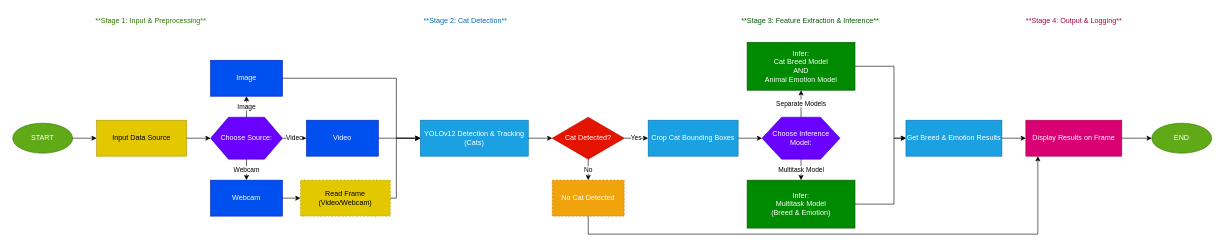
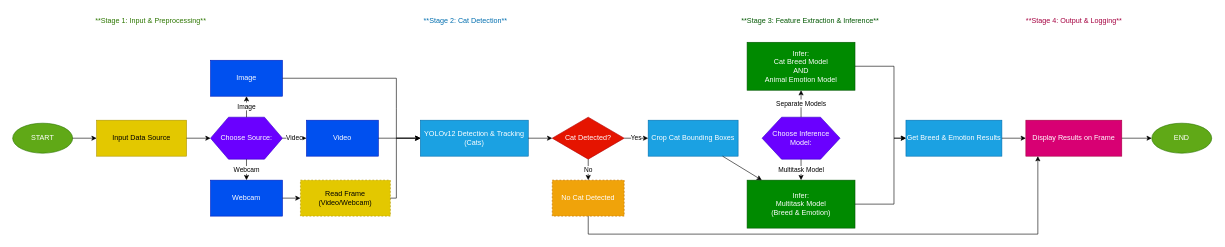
(756, 138) -> (741, 167)
